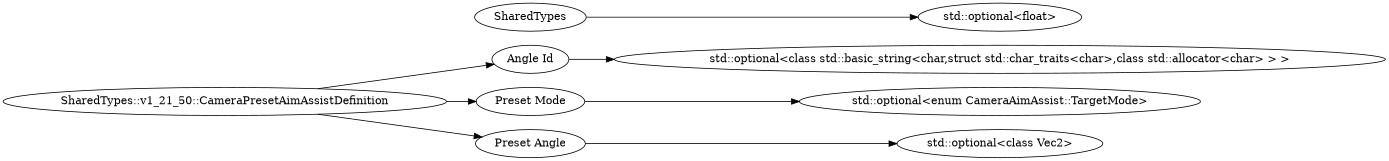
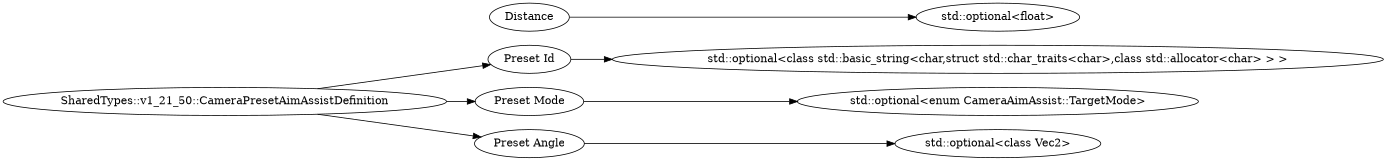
(530, 17) -> (529, 17)
(530, 59) -> (529, 59)
